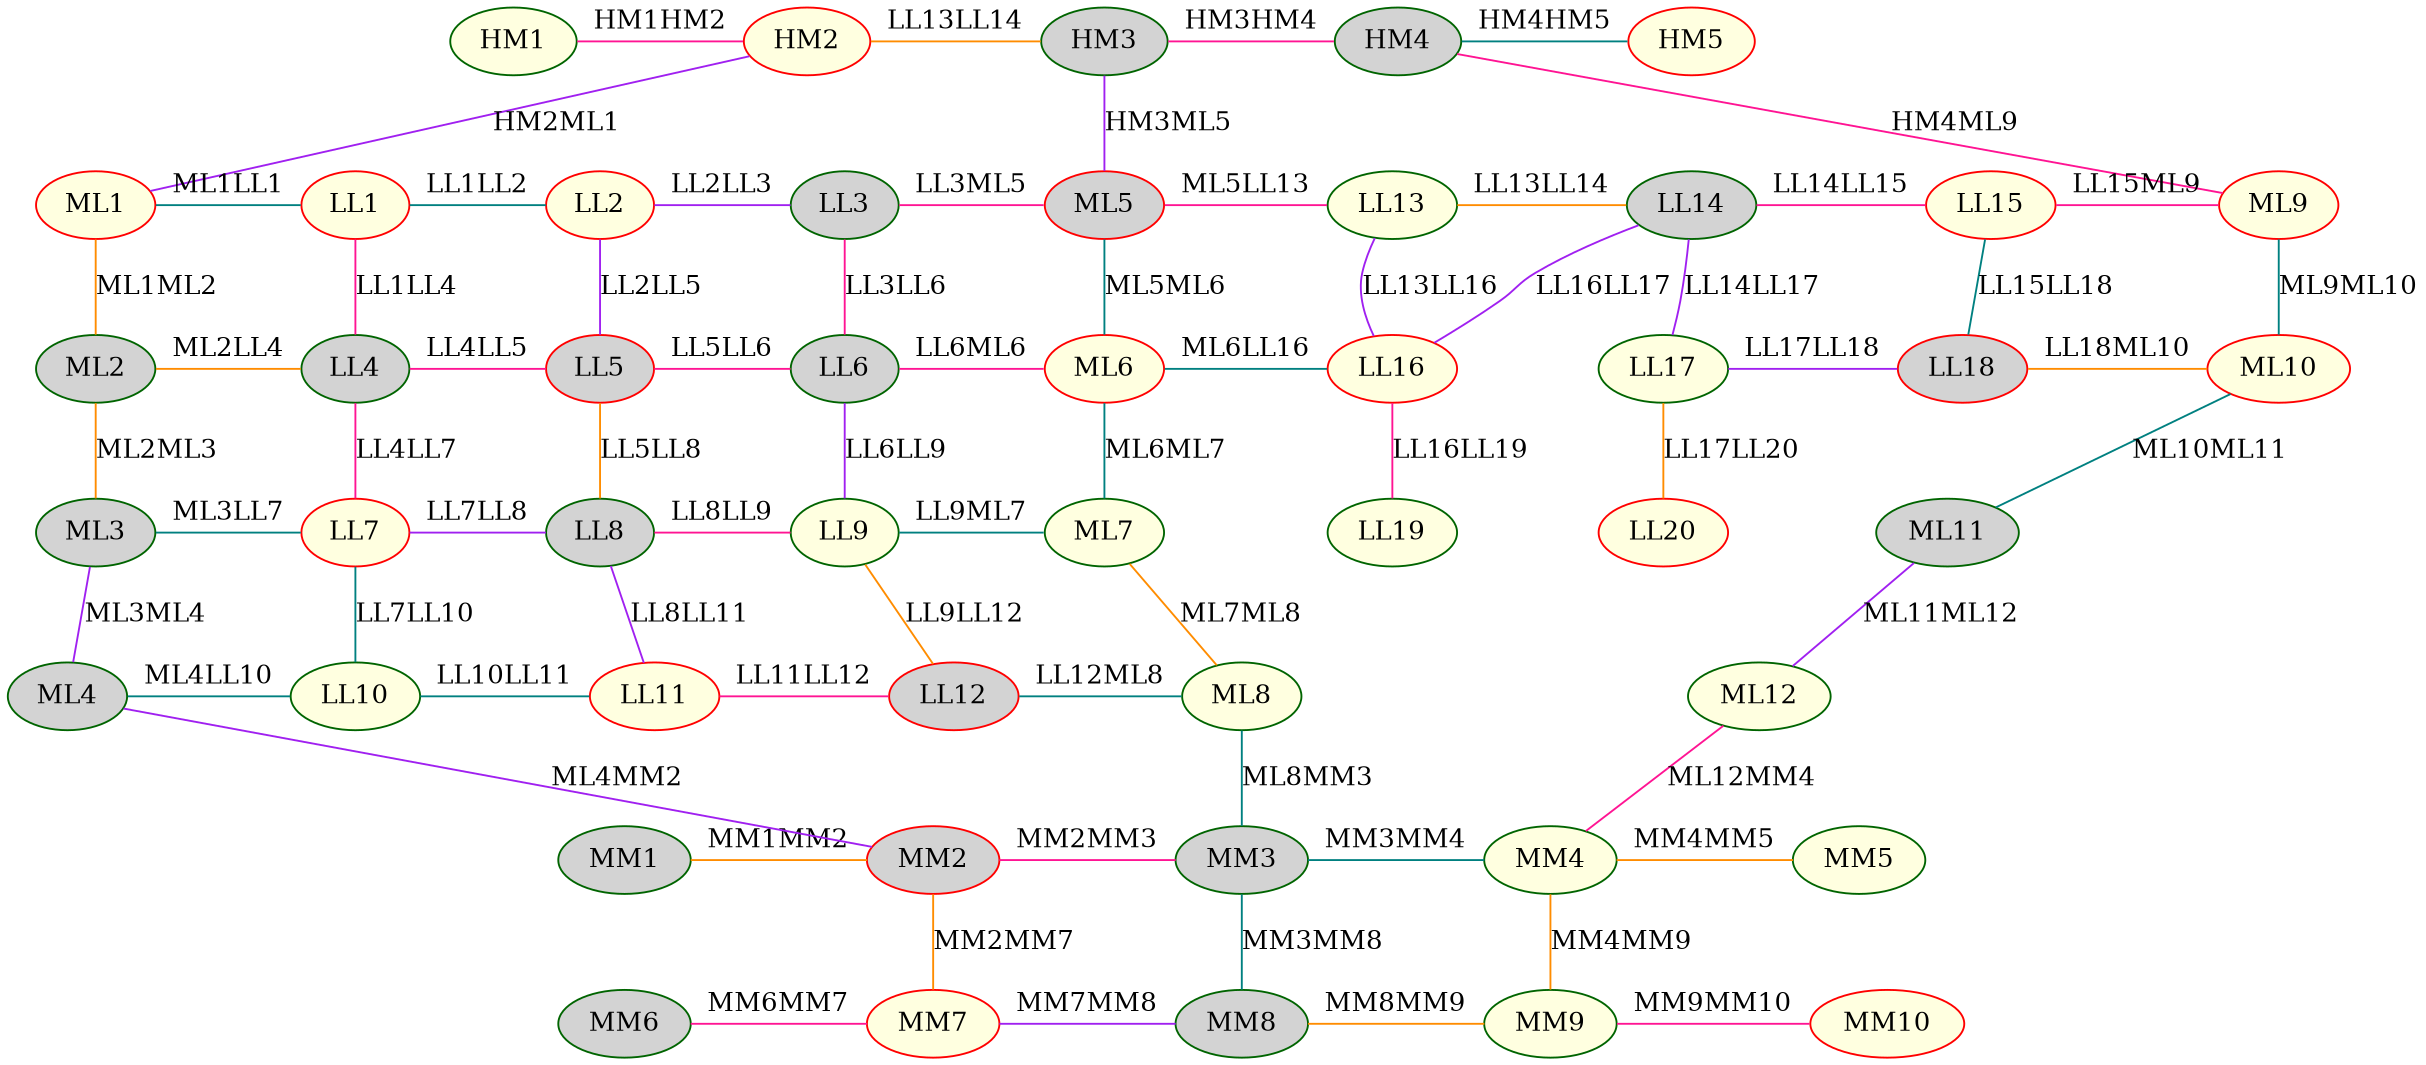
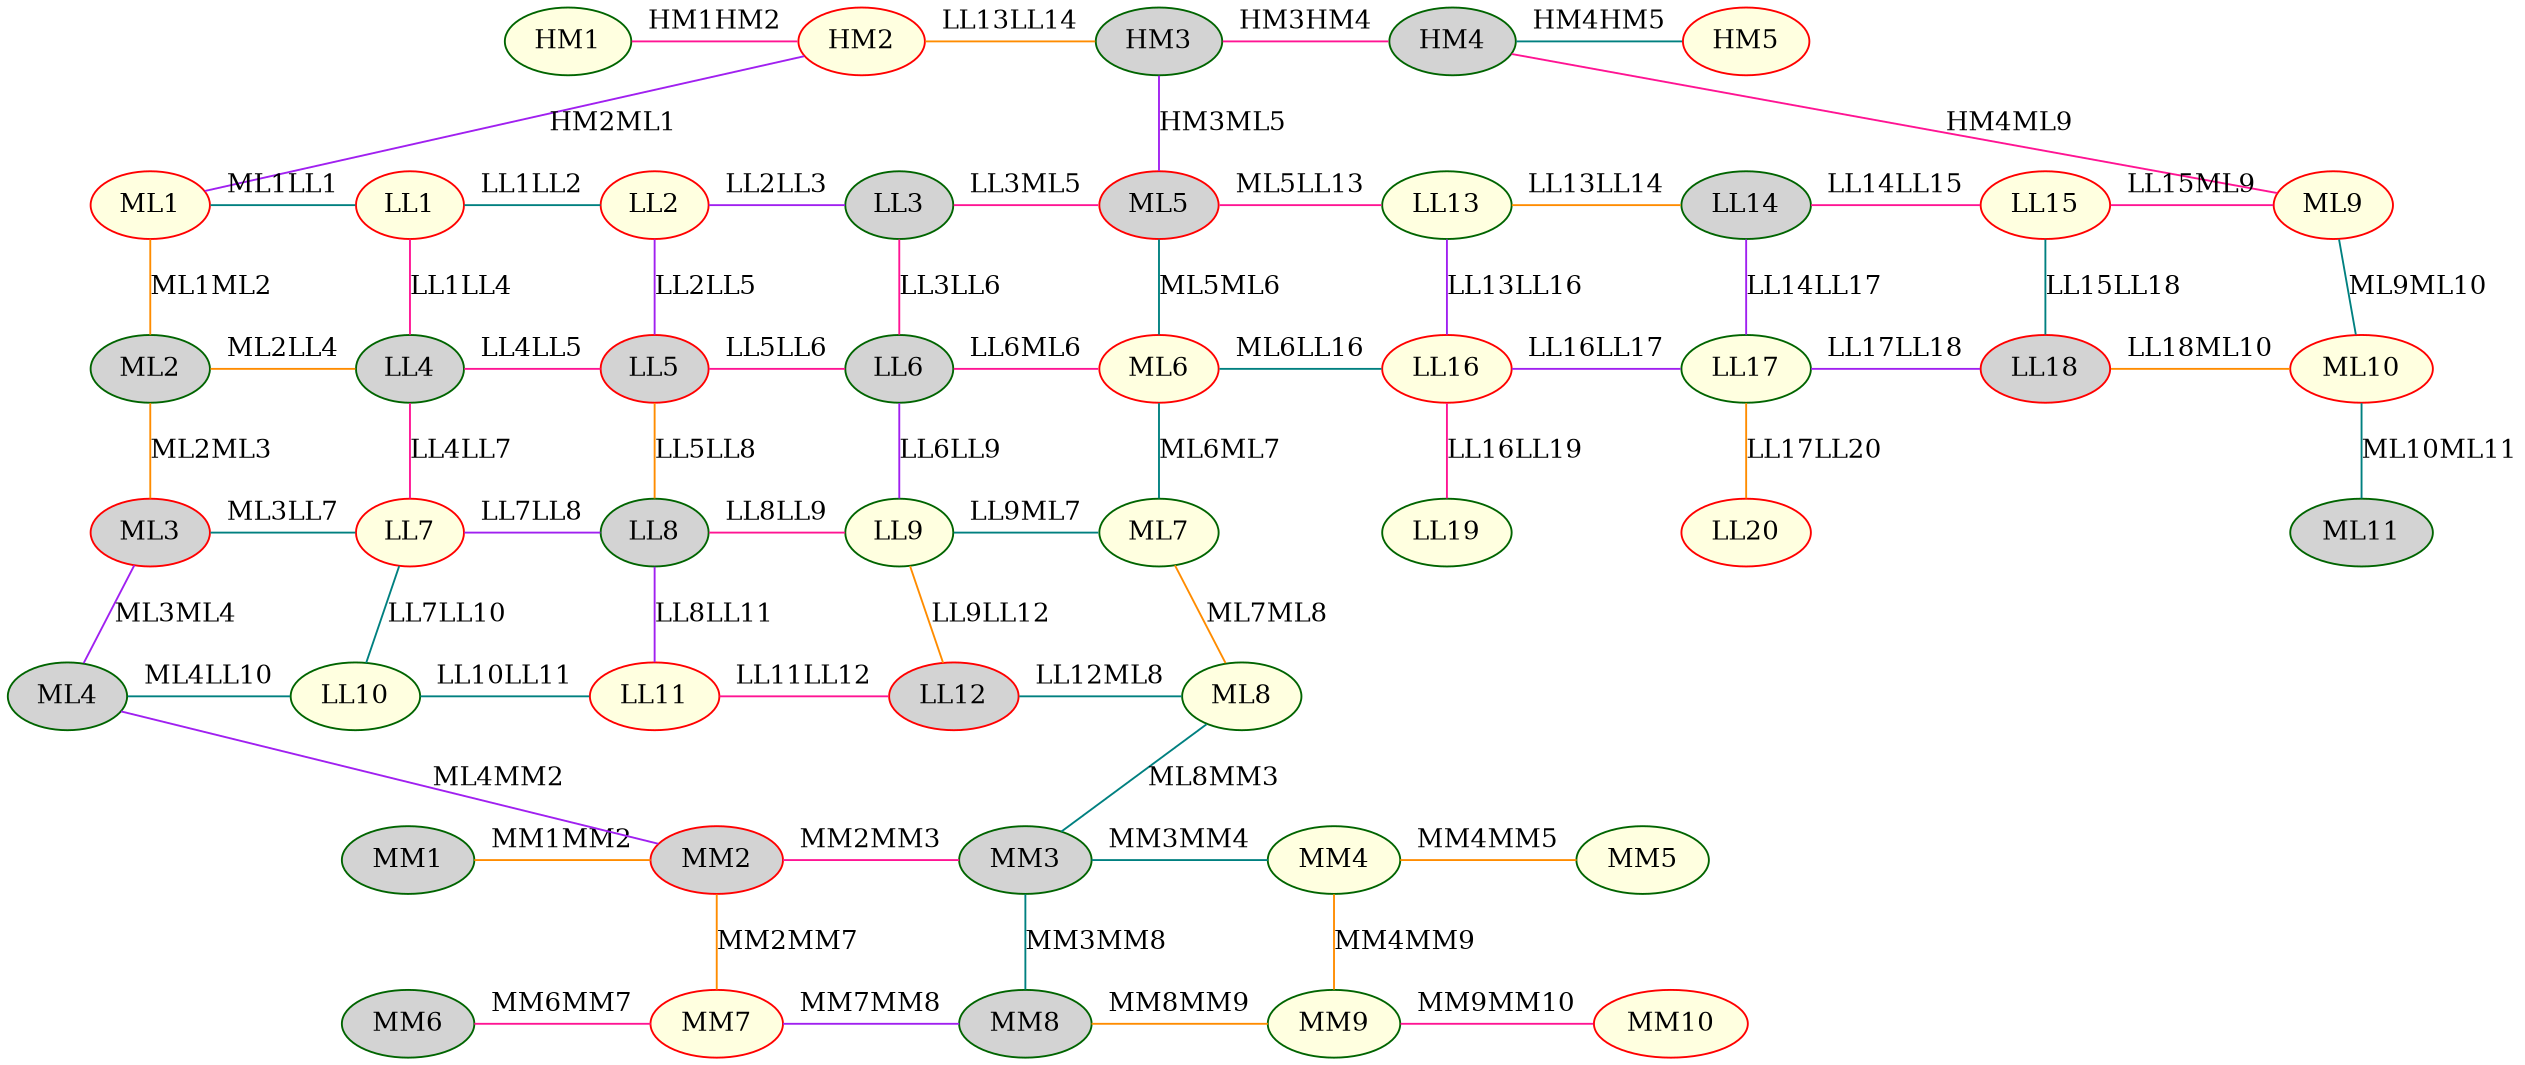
(1531, 275) -> (1596, 369)
(96, 533) -> (150, 533)
(1759, 696) -> none
